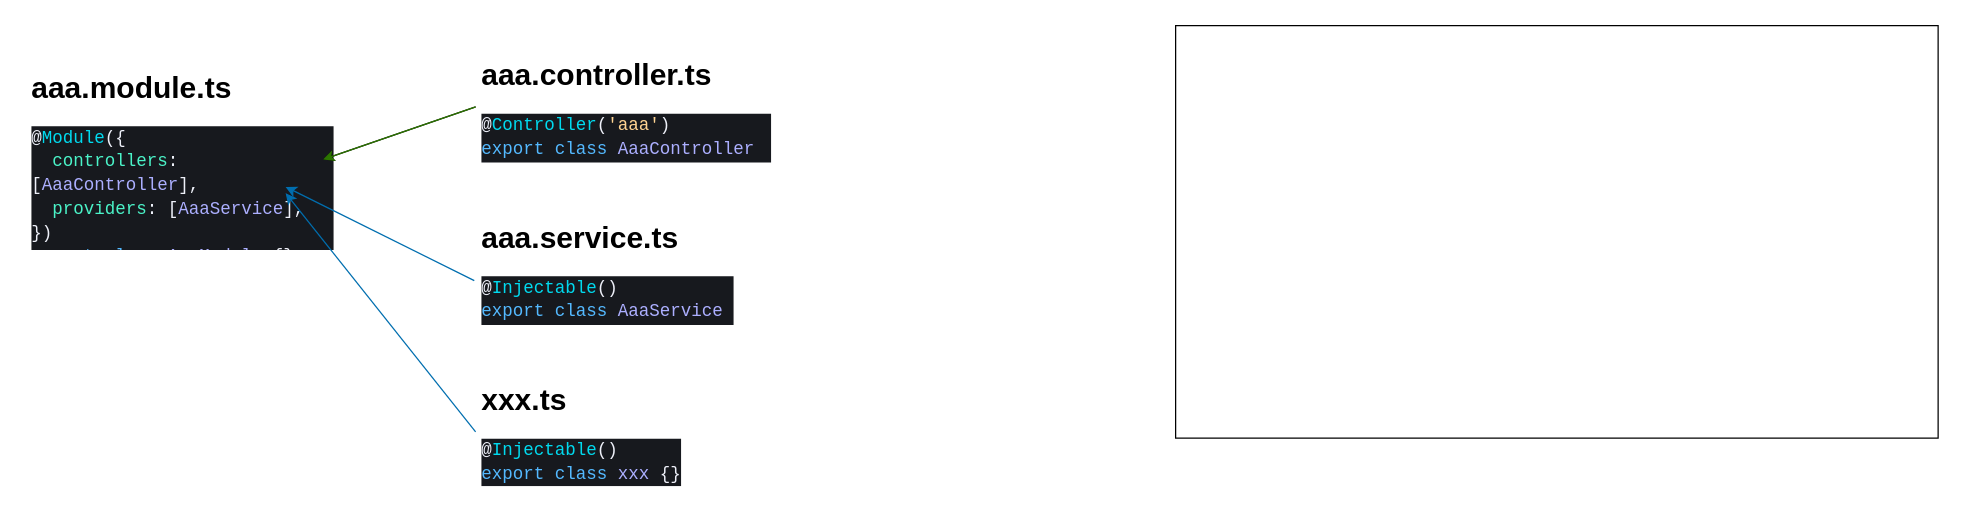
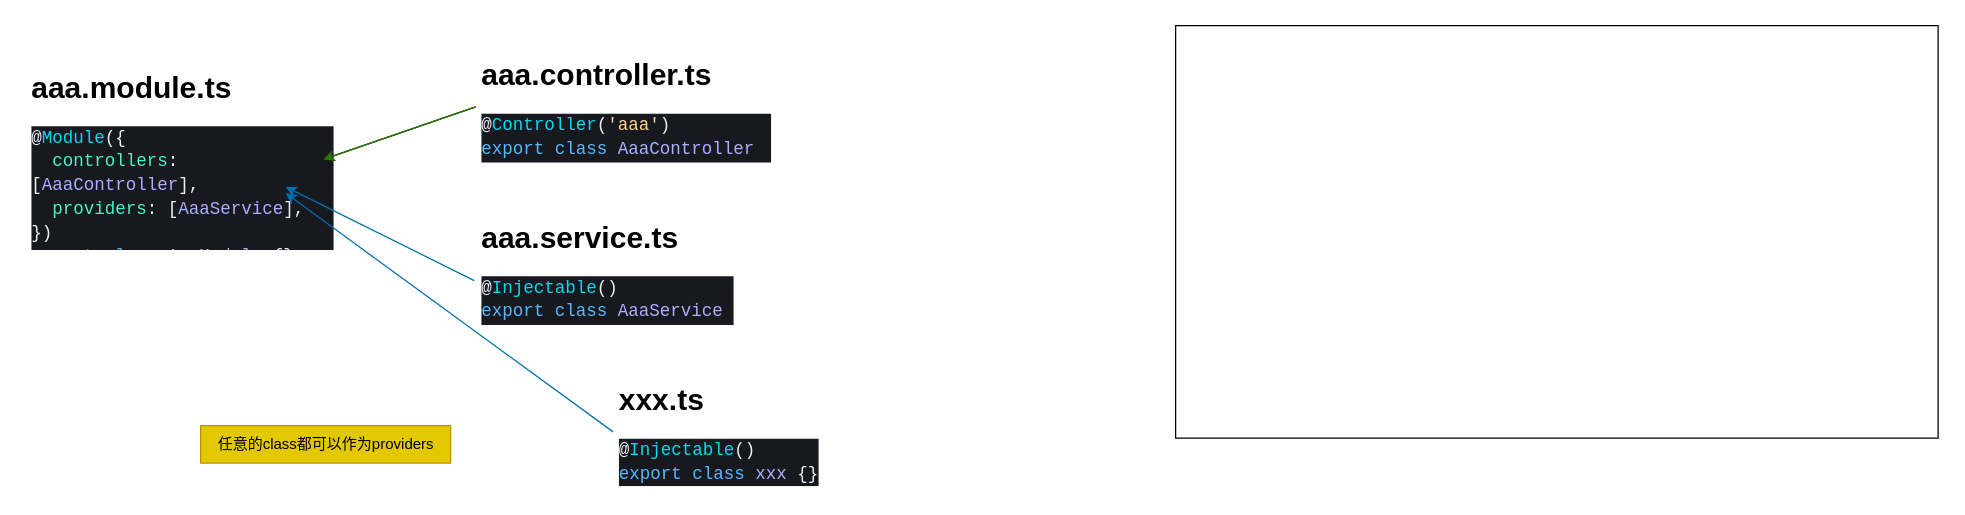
(607, 432) -> (744, 432)
none -> (326, 444)
